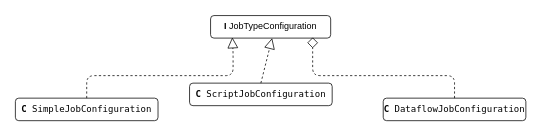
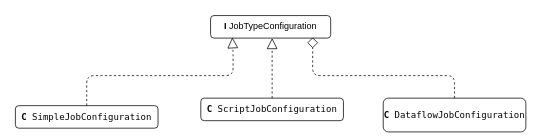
(261, 94) -> (272, 109)
(87, 109) -> (87, 117)
(454, 109) -> (454, 115)
